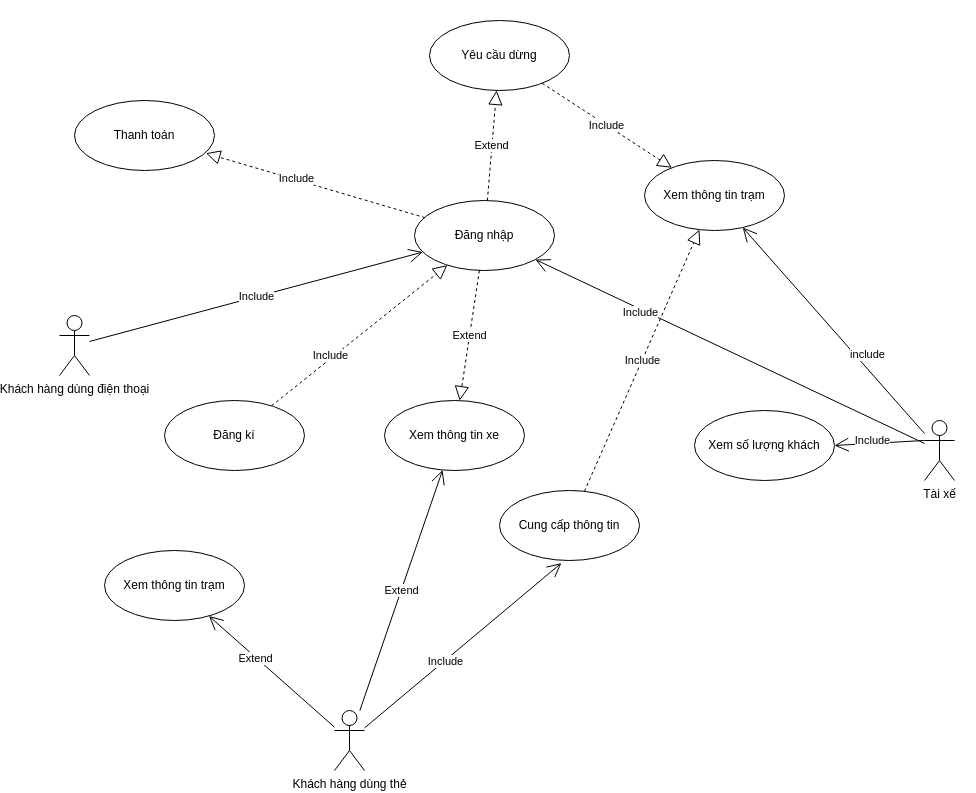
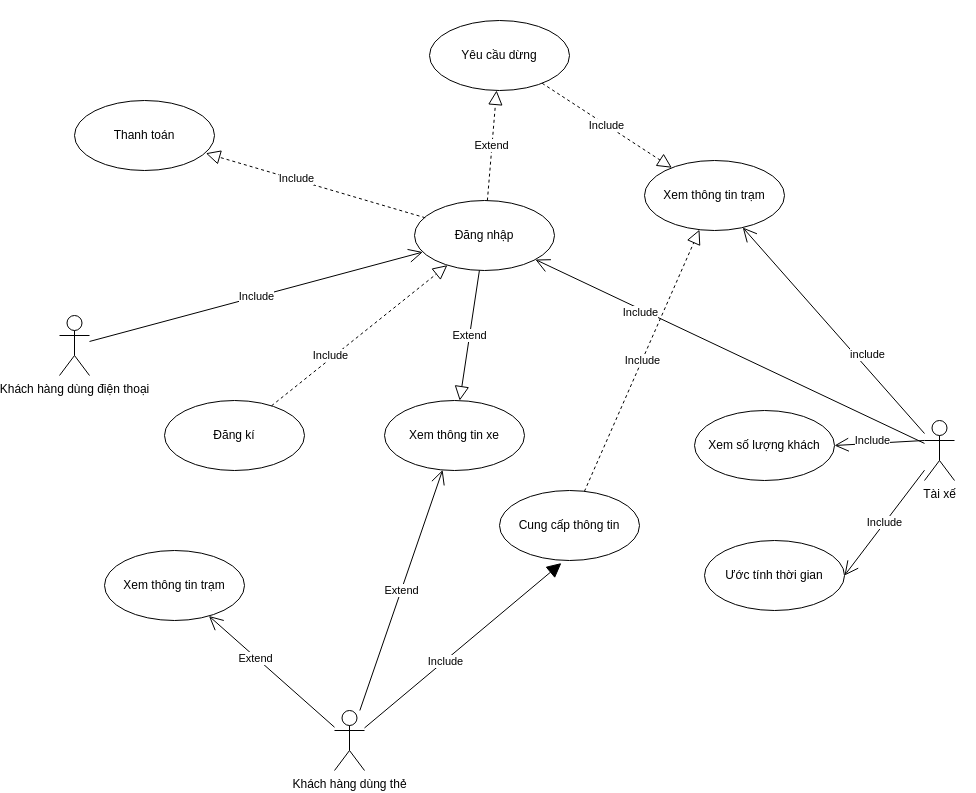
(475, 301) -> (475, 301)
none -> (885, 522)
(554, 569) -> (550, 573)
none -> (775, 576)
